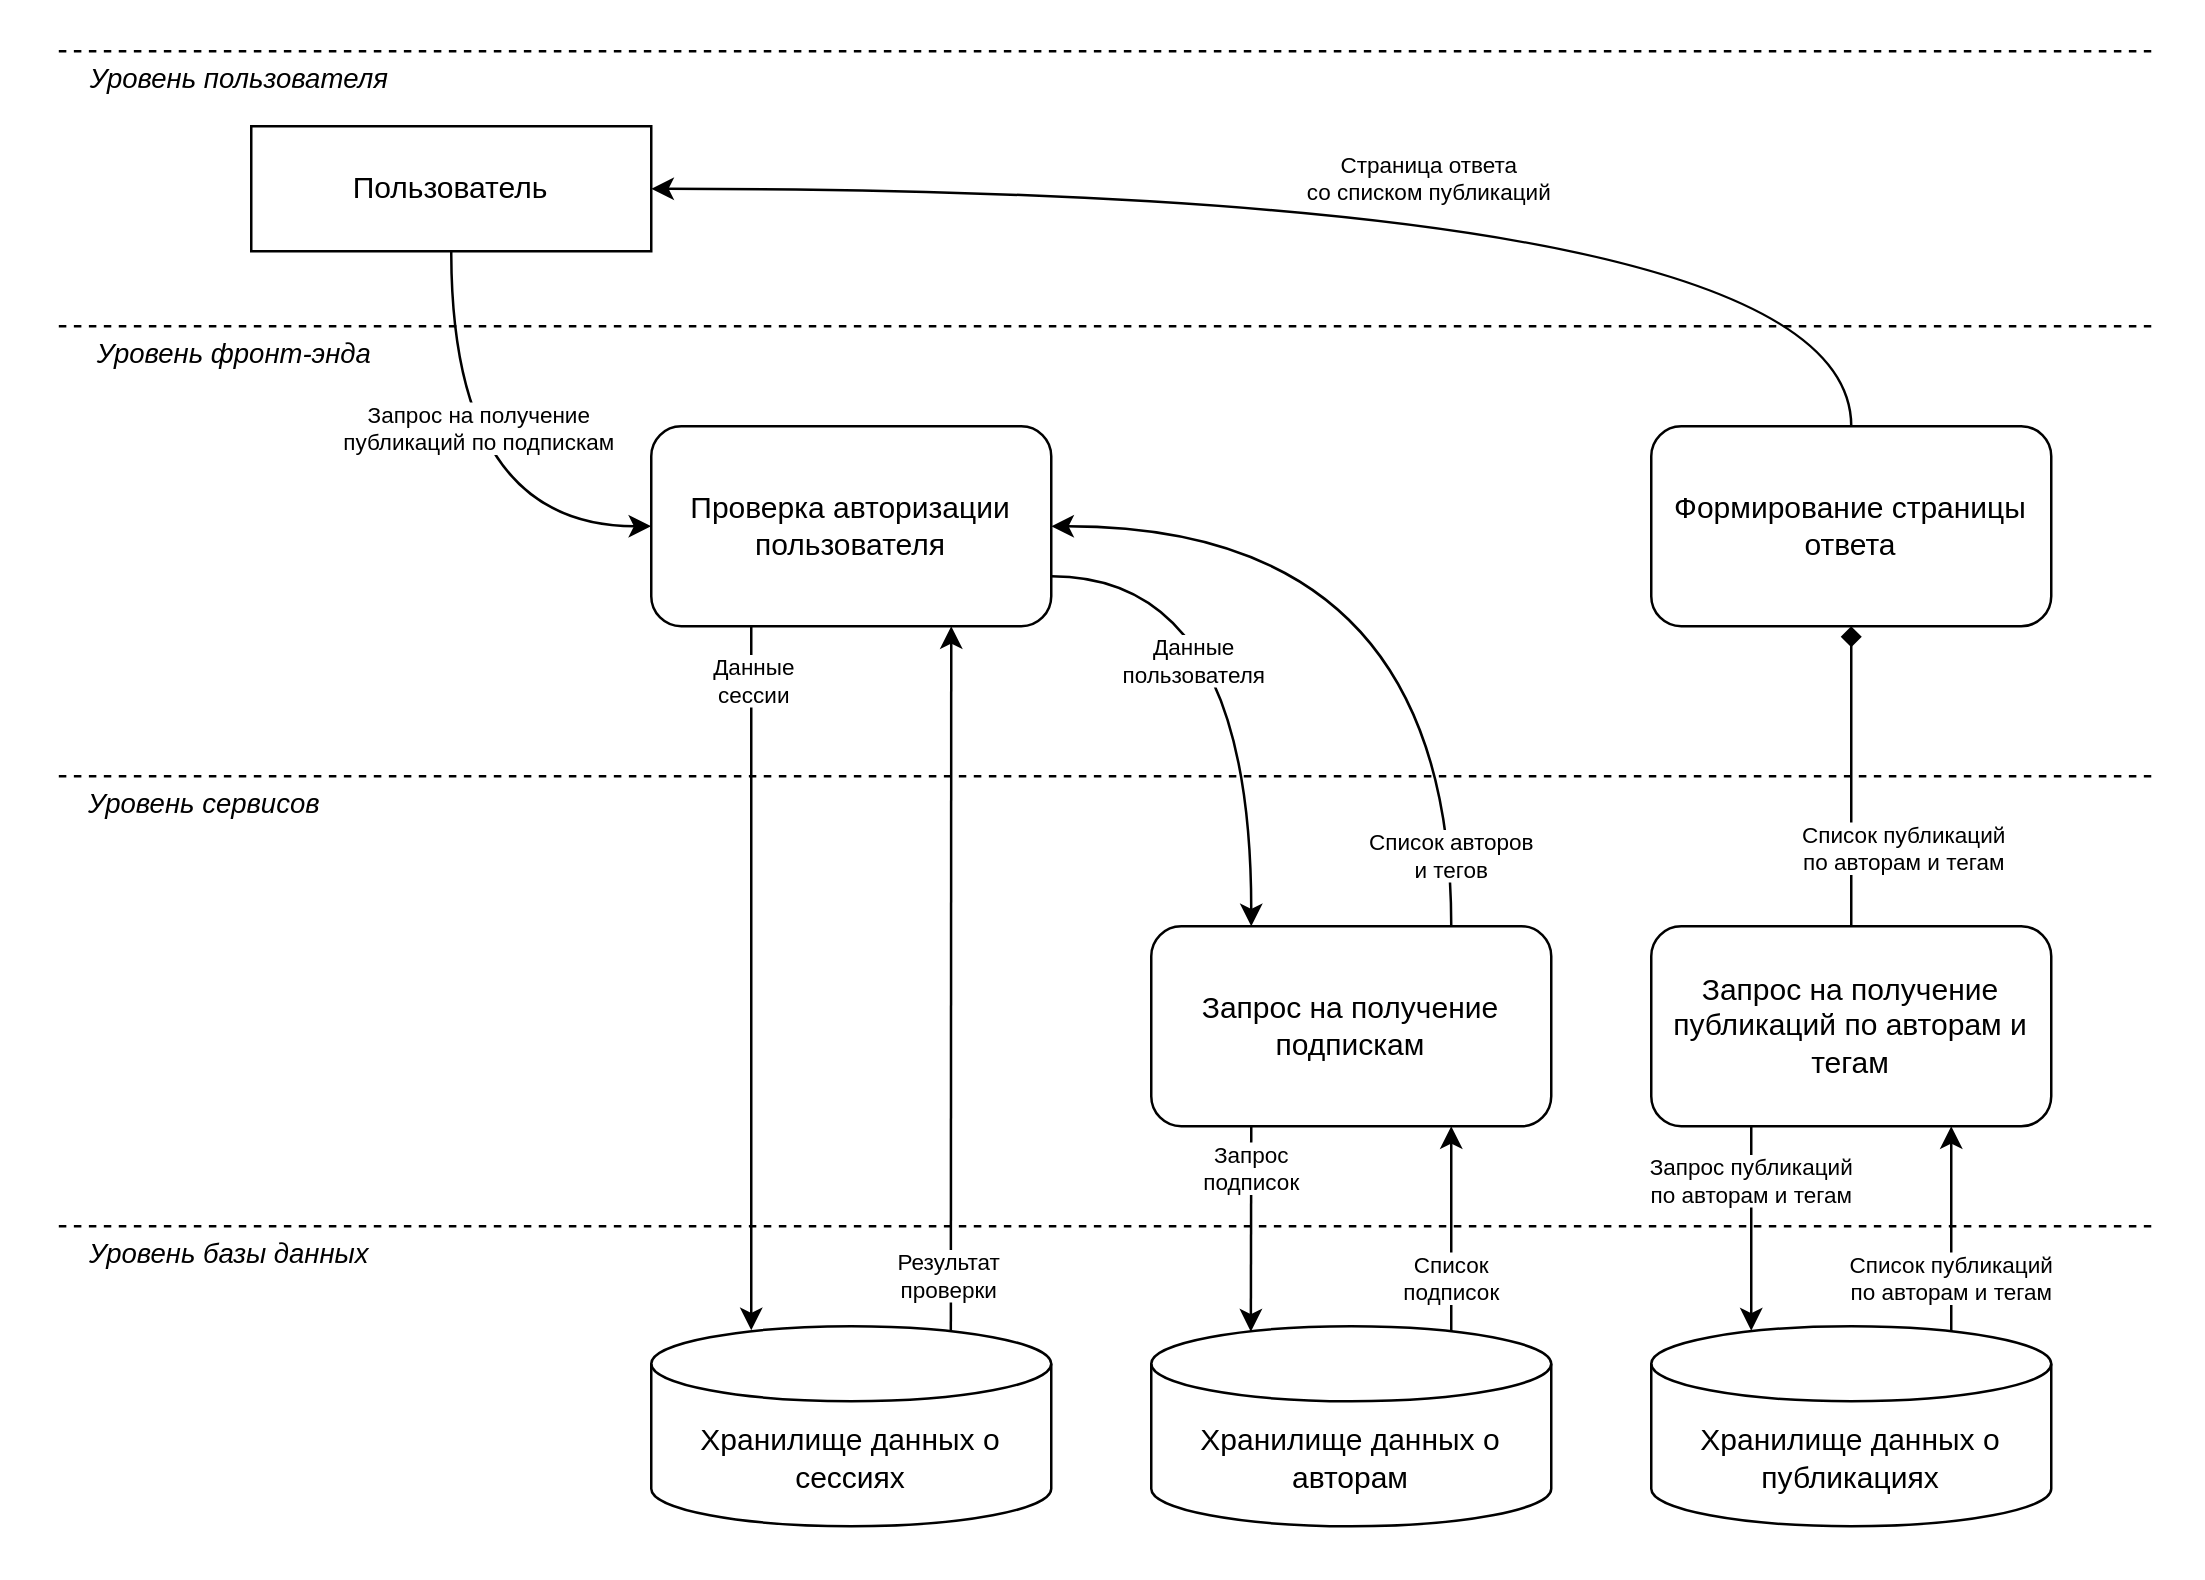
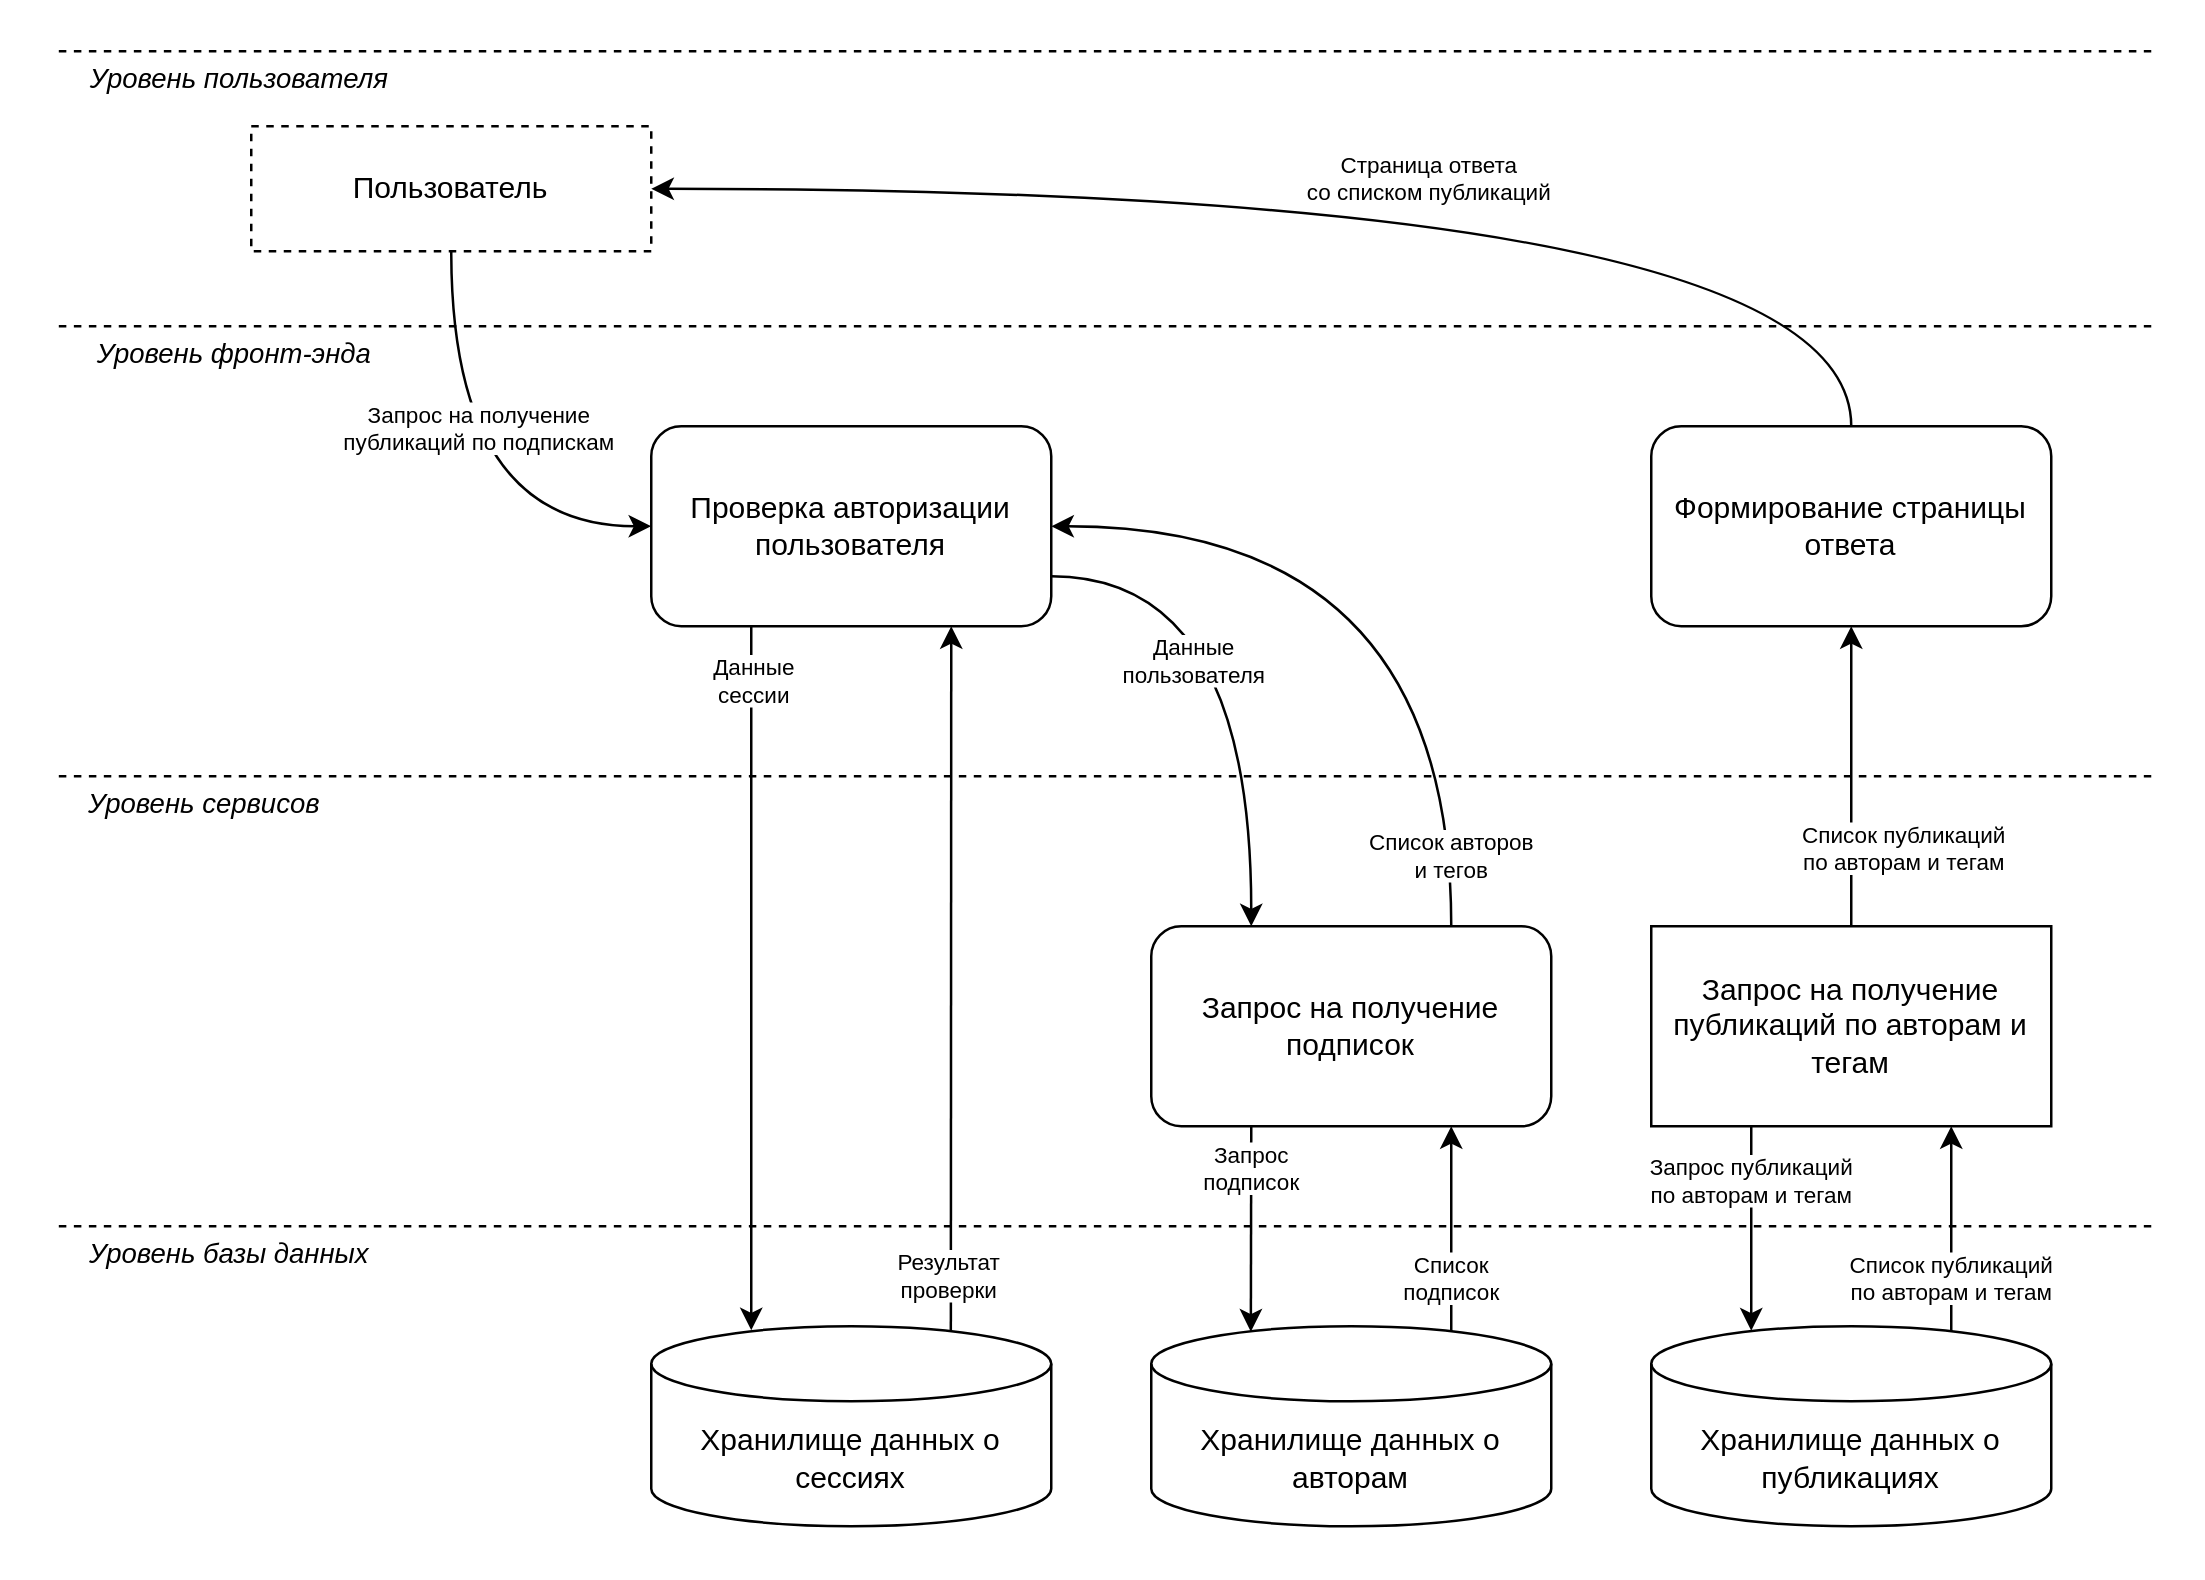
(451, 189) -> (451, 189)
(1851, 647) -> (1851, 645)
(1351, 1026) -> (1351, 1026)
(1851, 1026) -> (1851, 1026)
